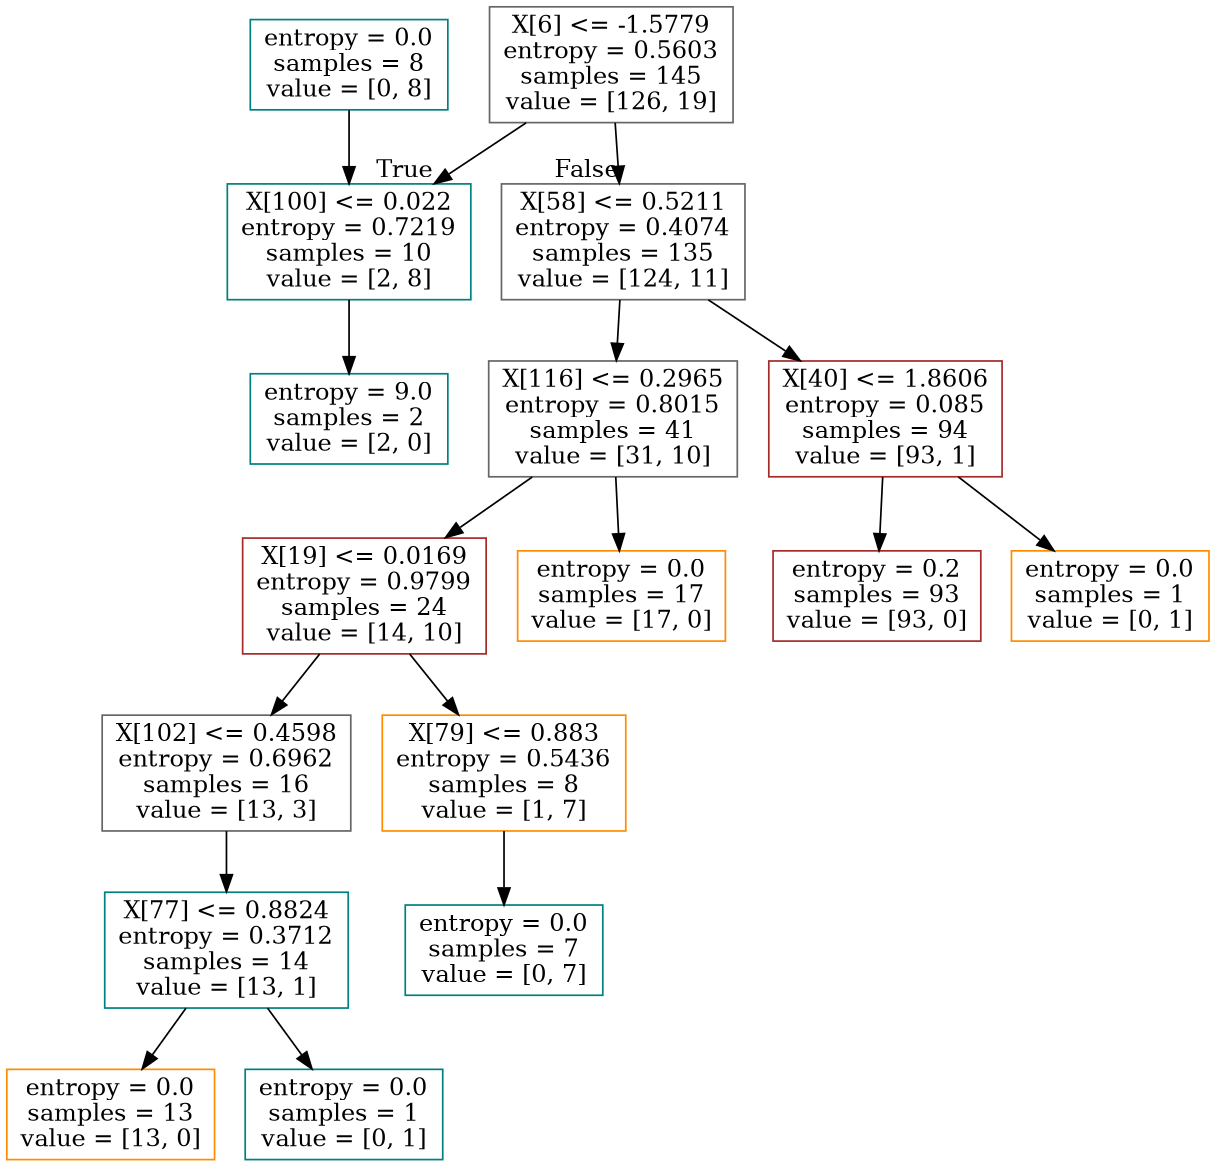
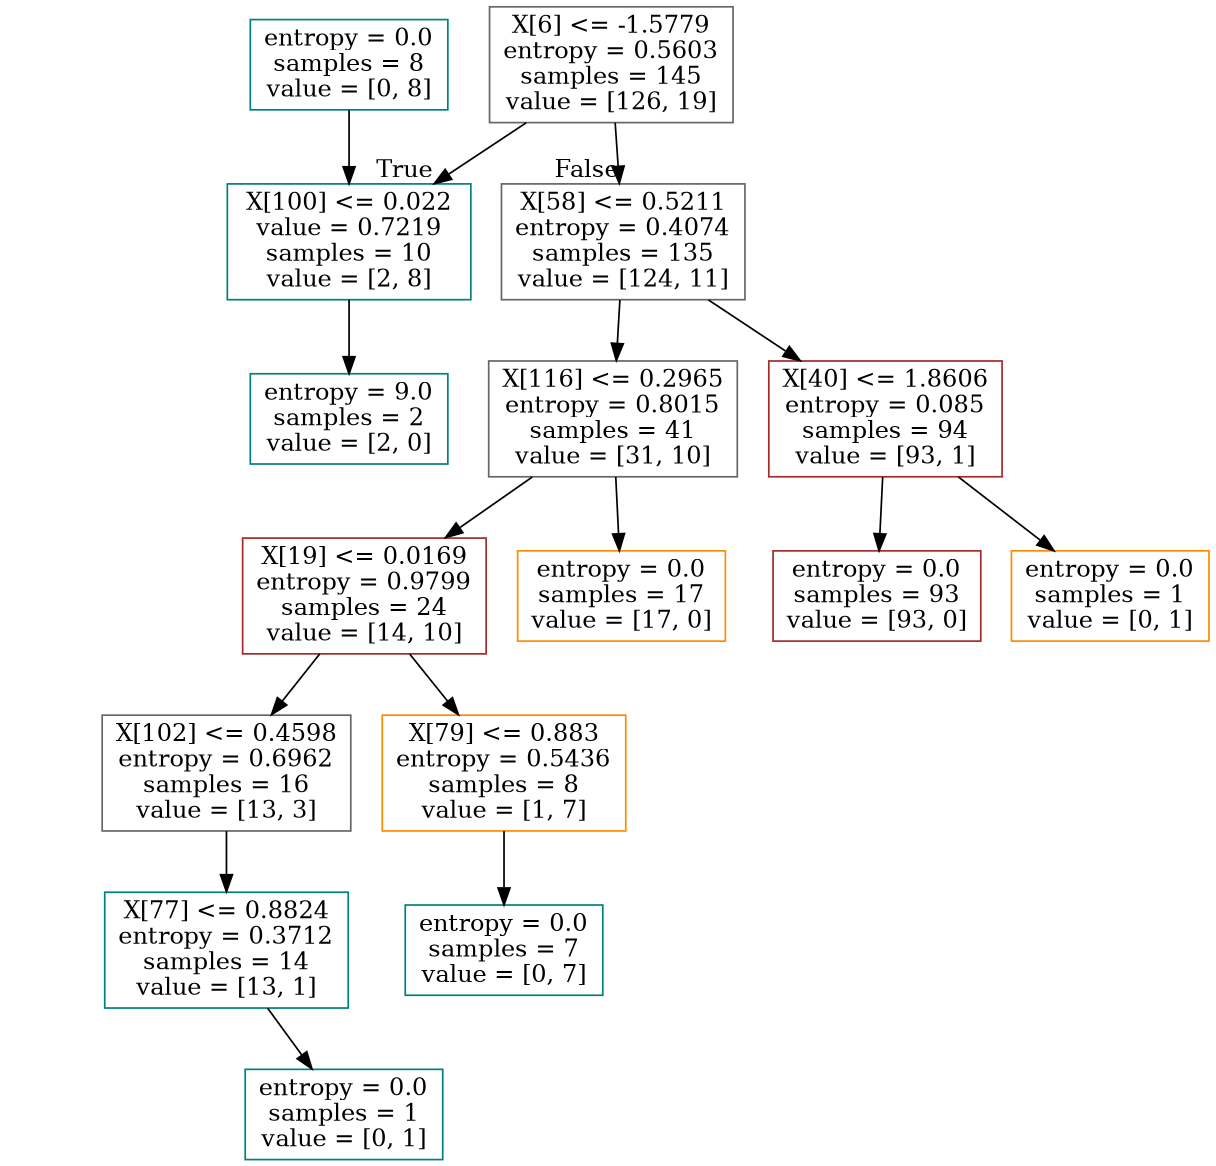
(349, 242) -> (349, 242)
(877, 596) -> (877, 596)
(111, 1114) -> none
